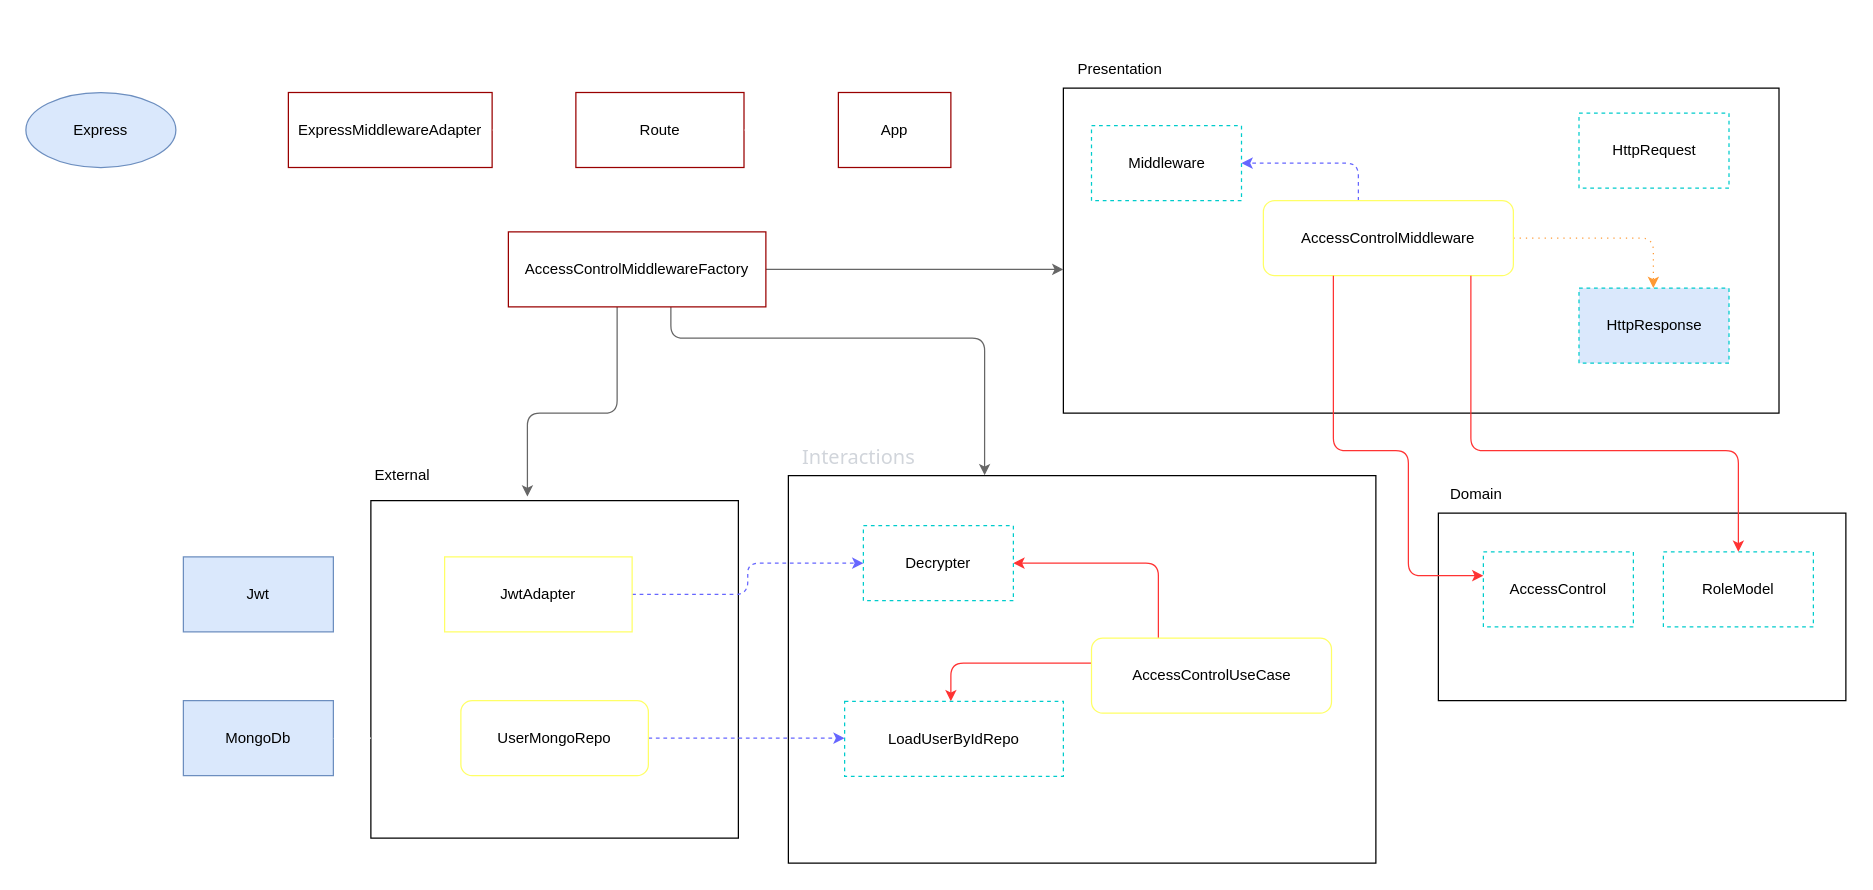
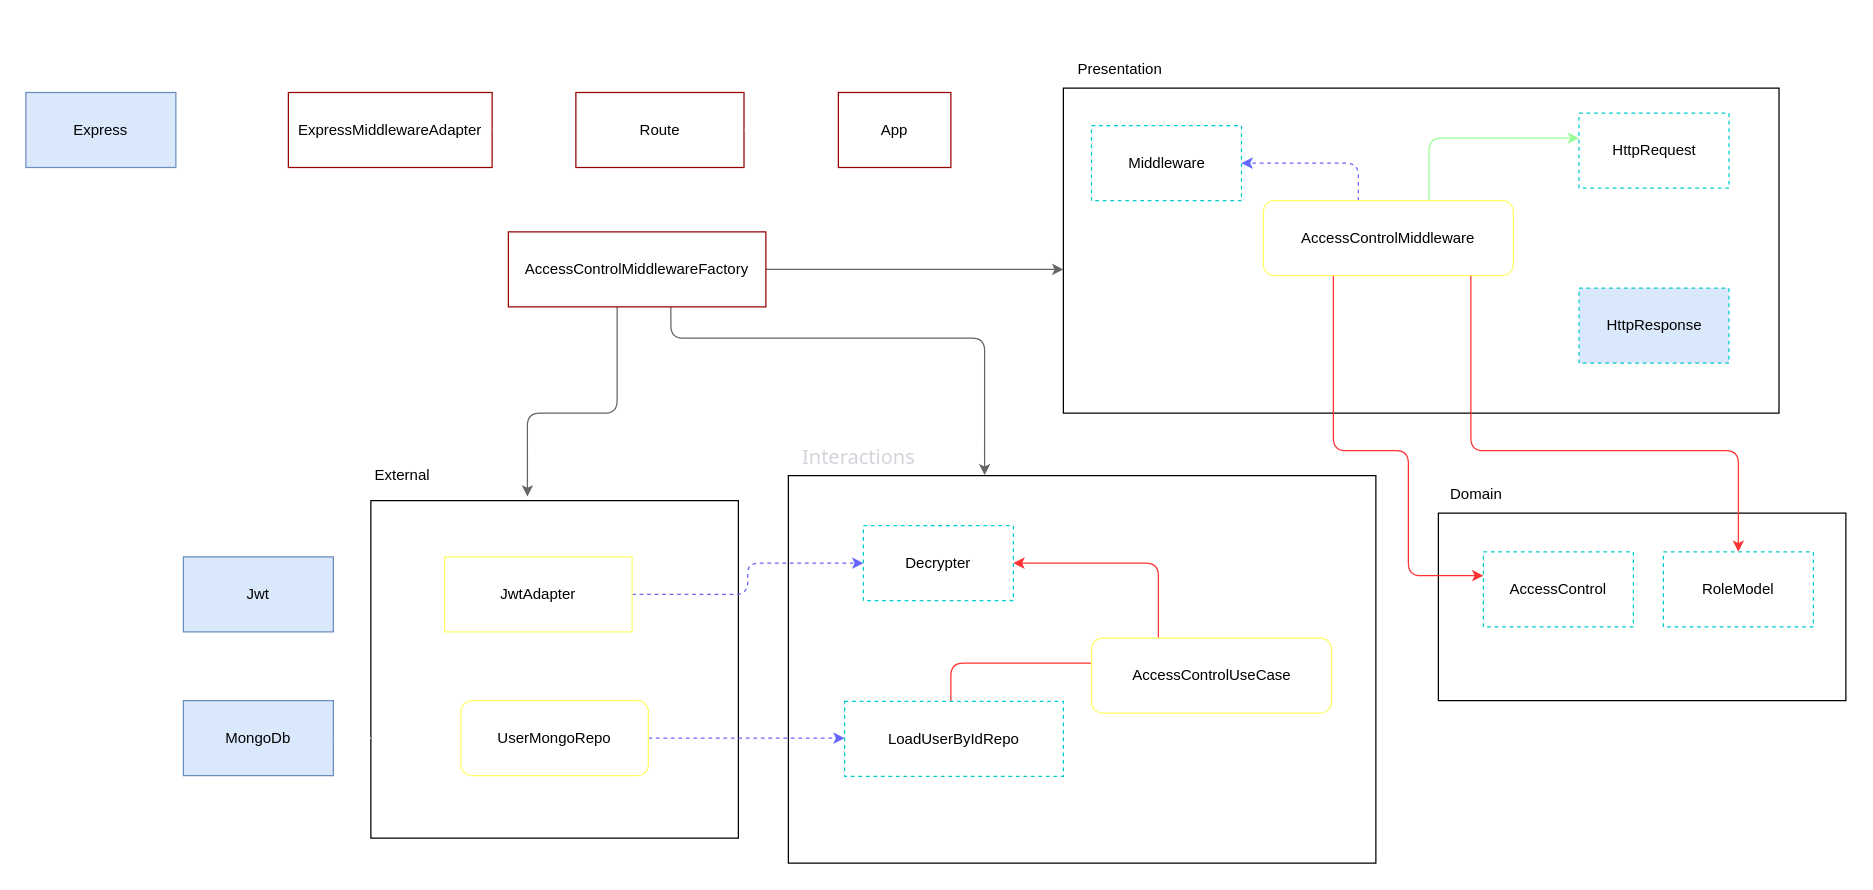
(101, 130) -> (101, 130)
none -> (1473, 138)
(1653, 259) -> none
(951, 691) -> (951, 694)
